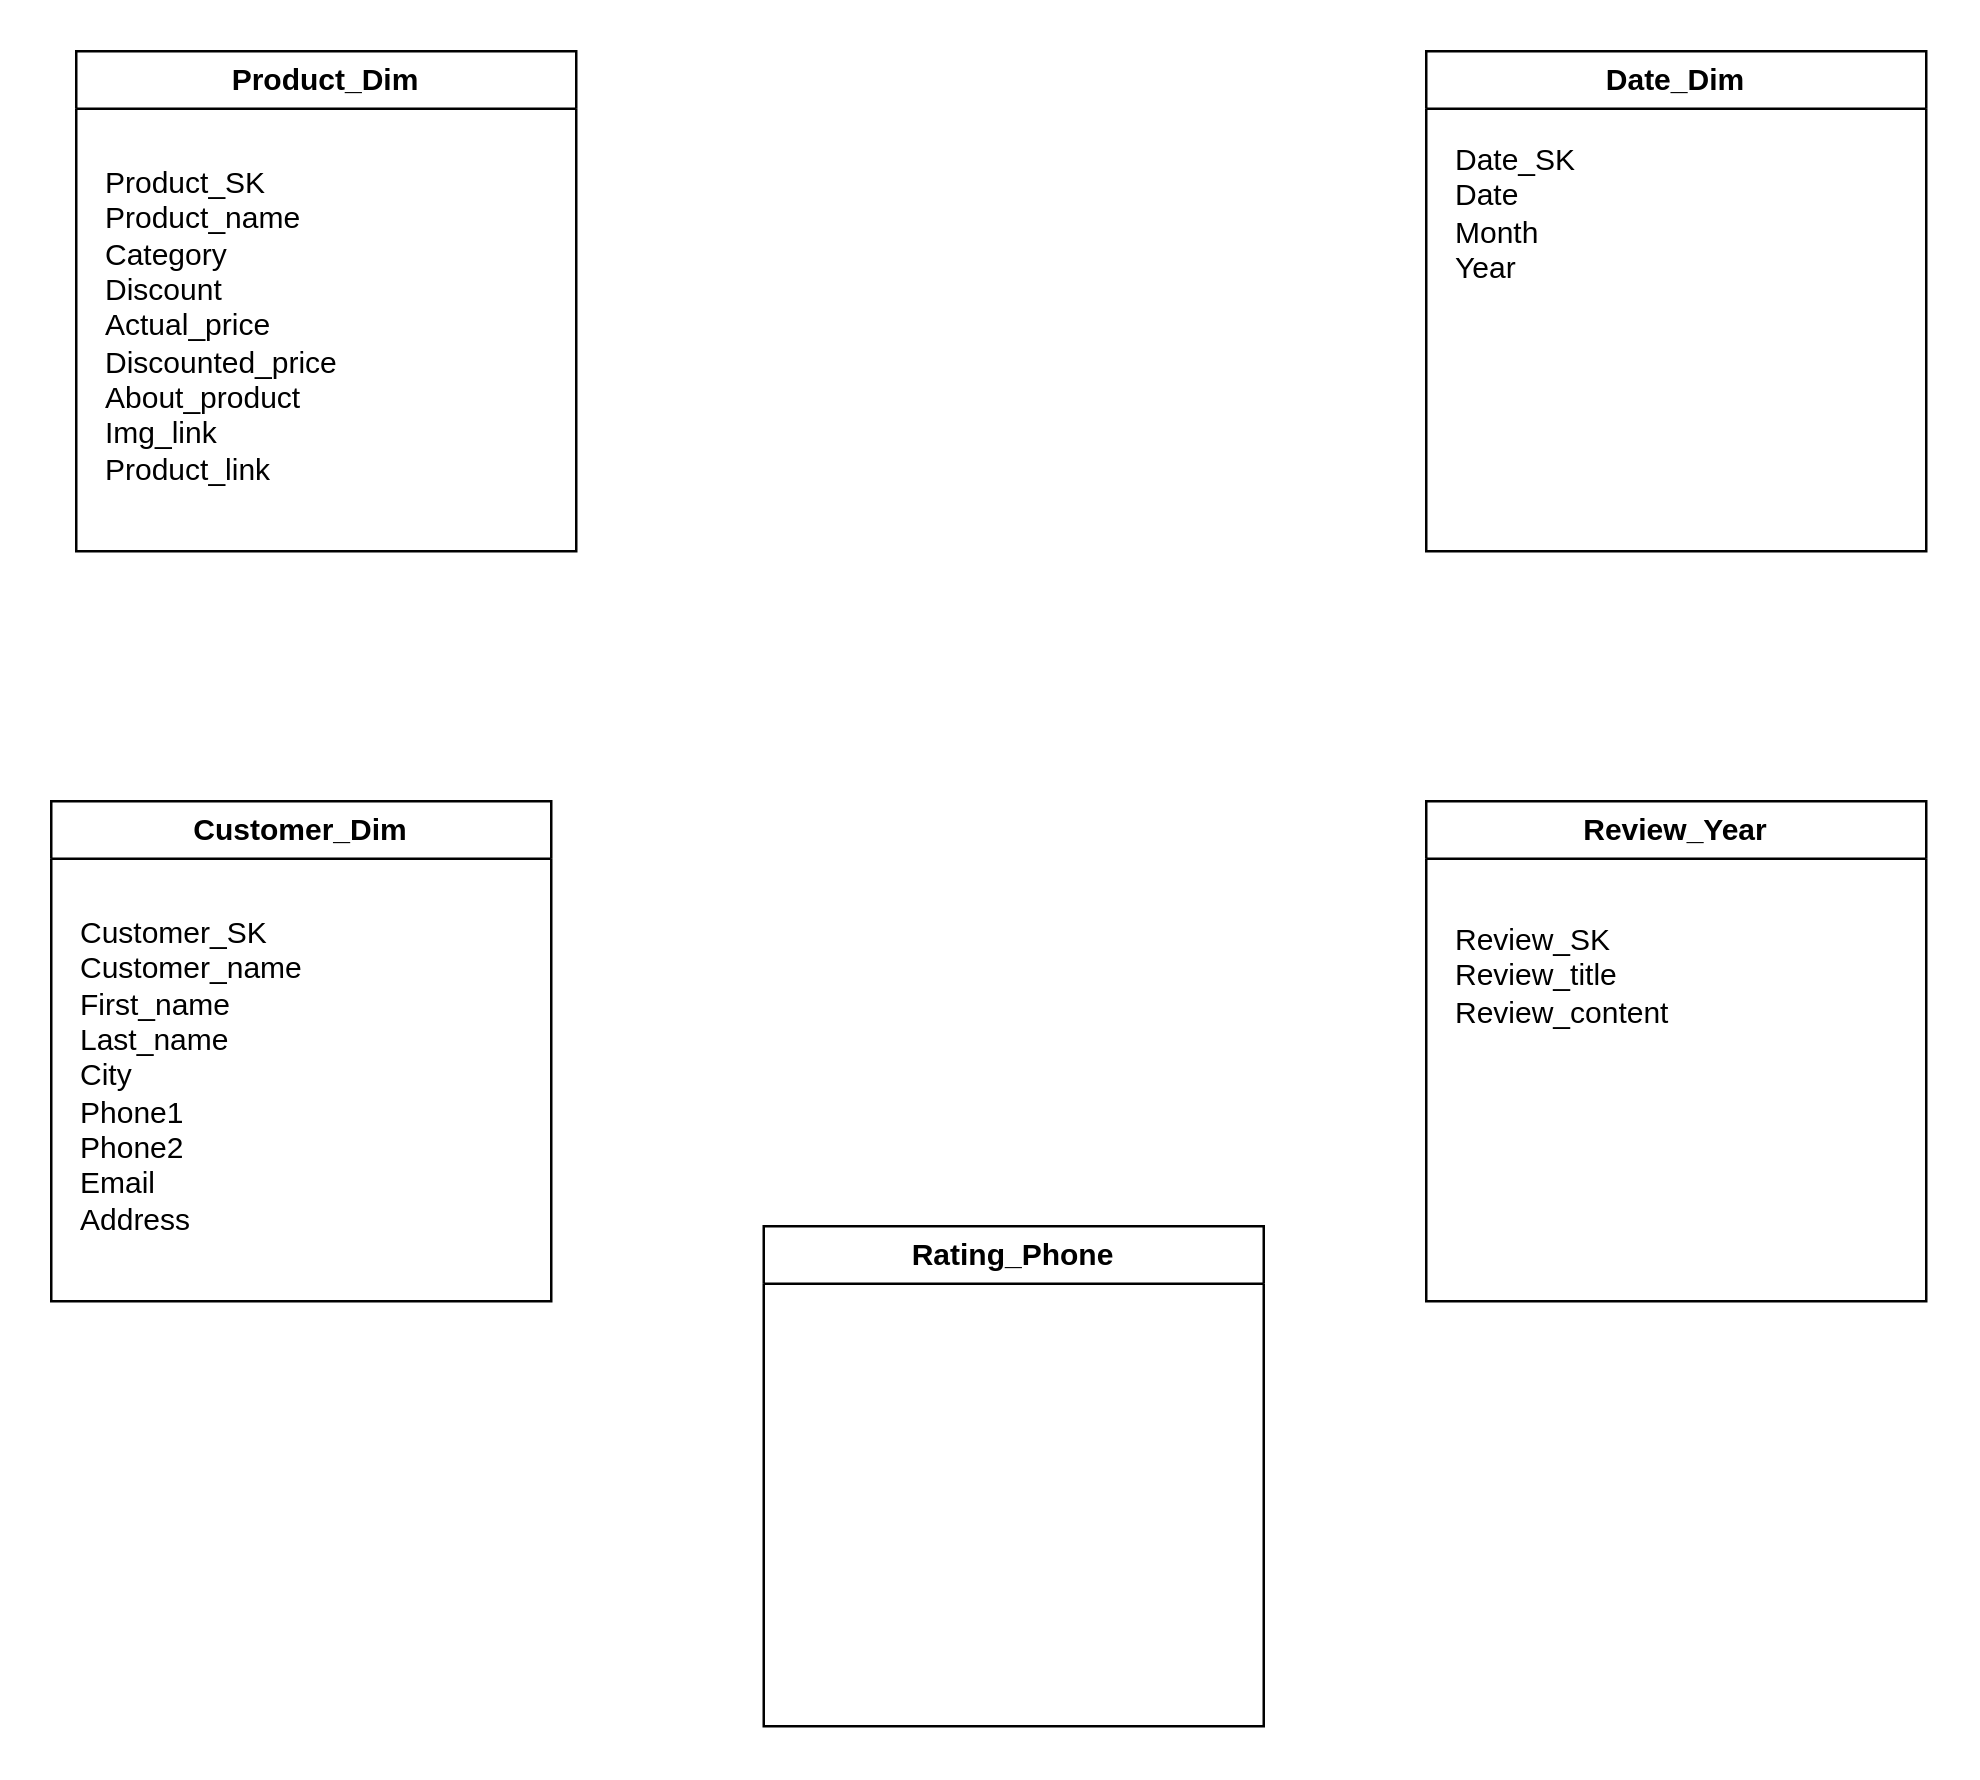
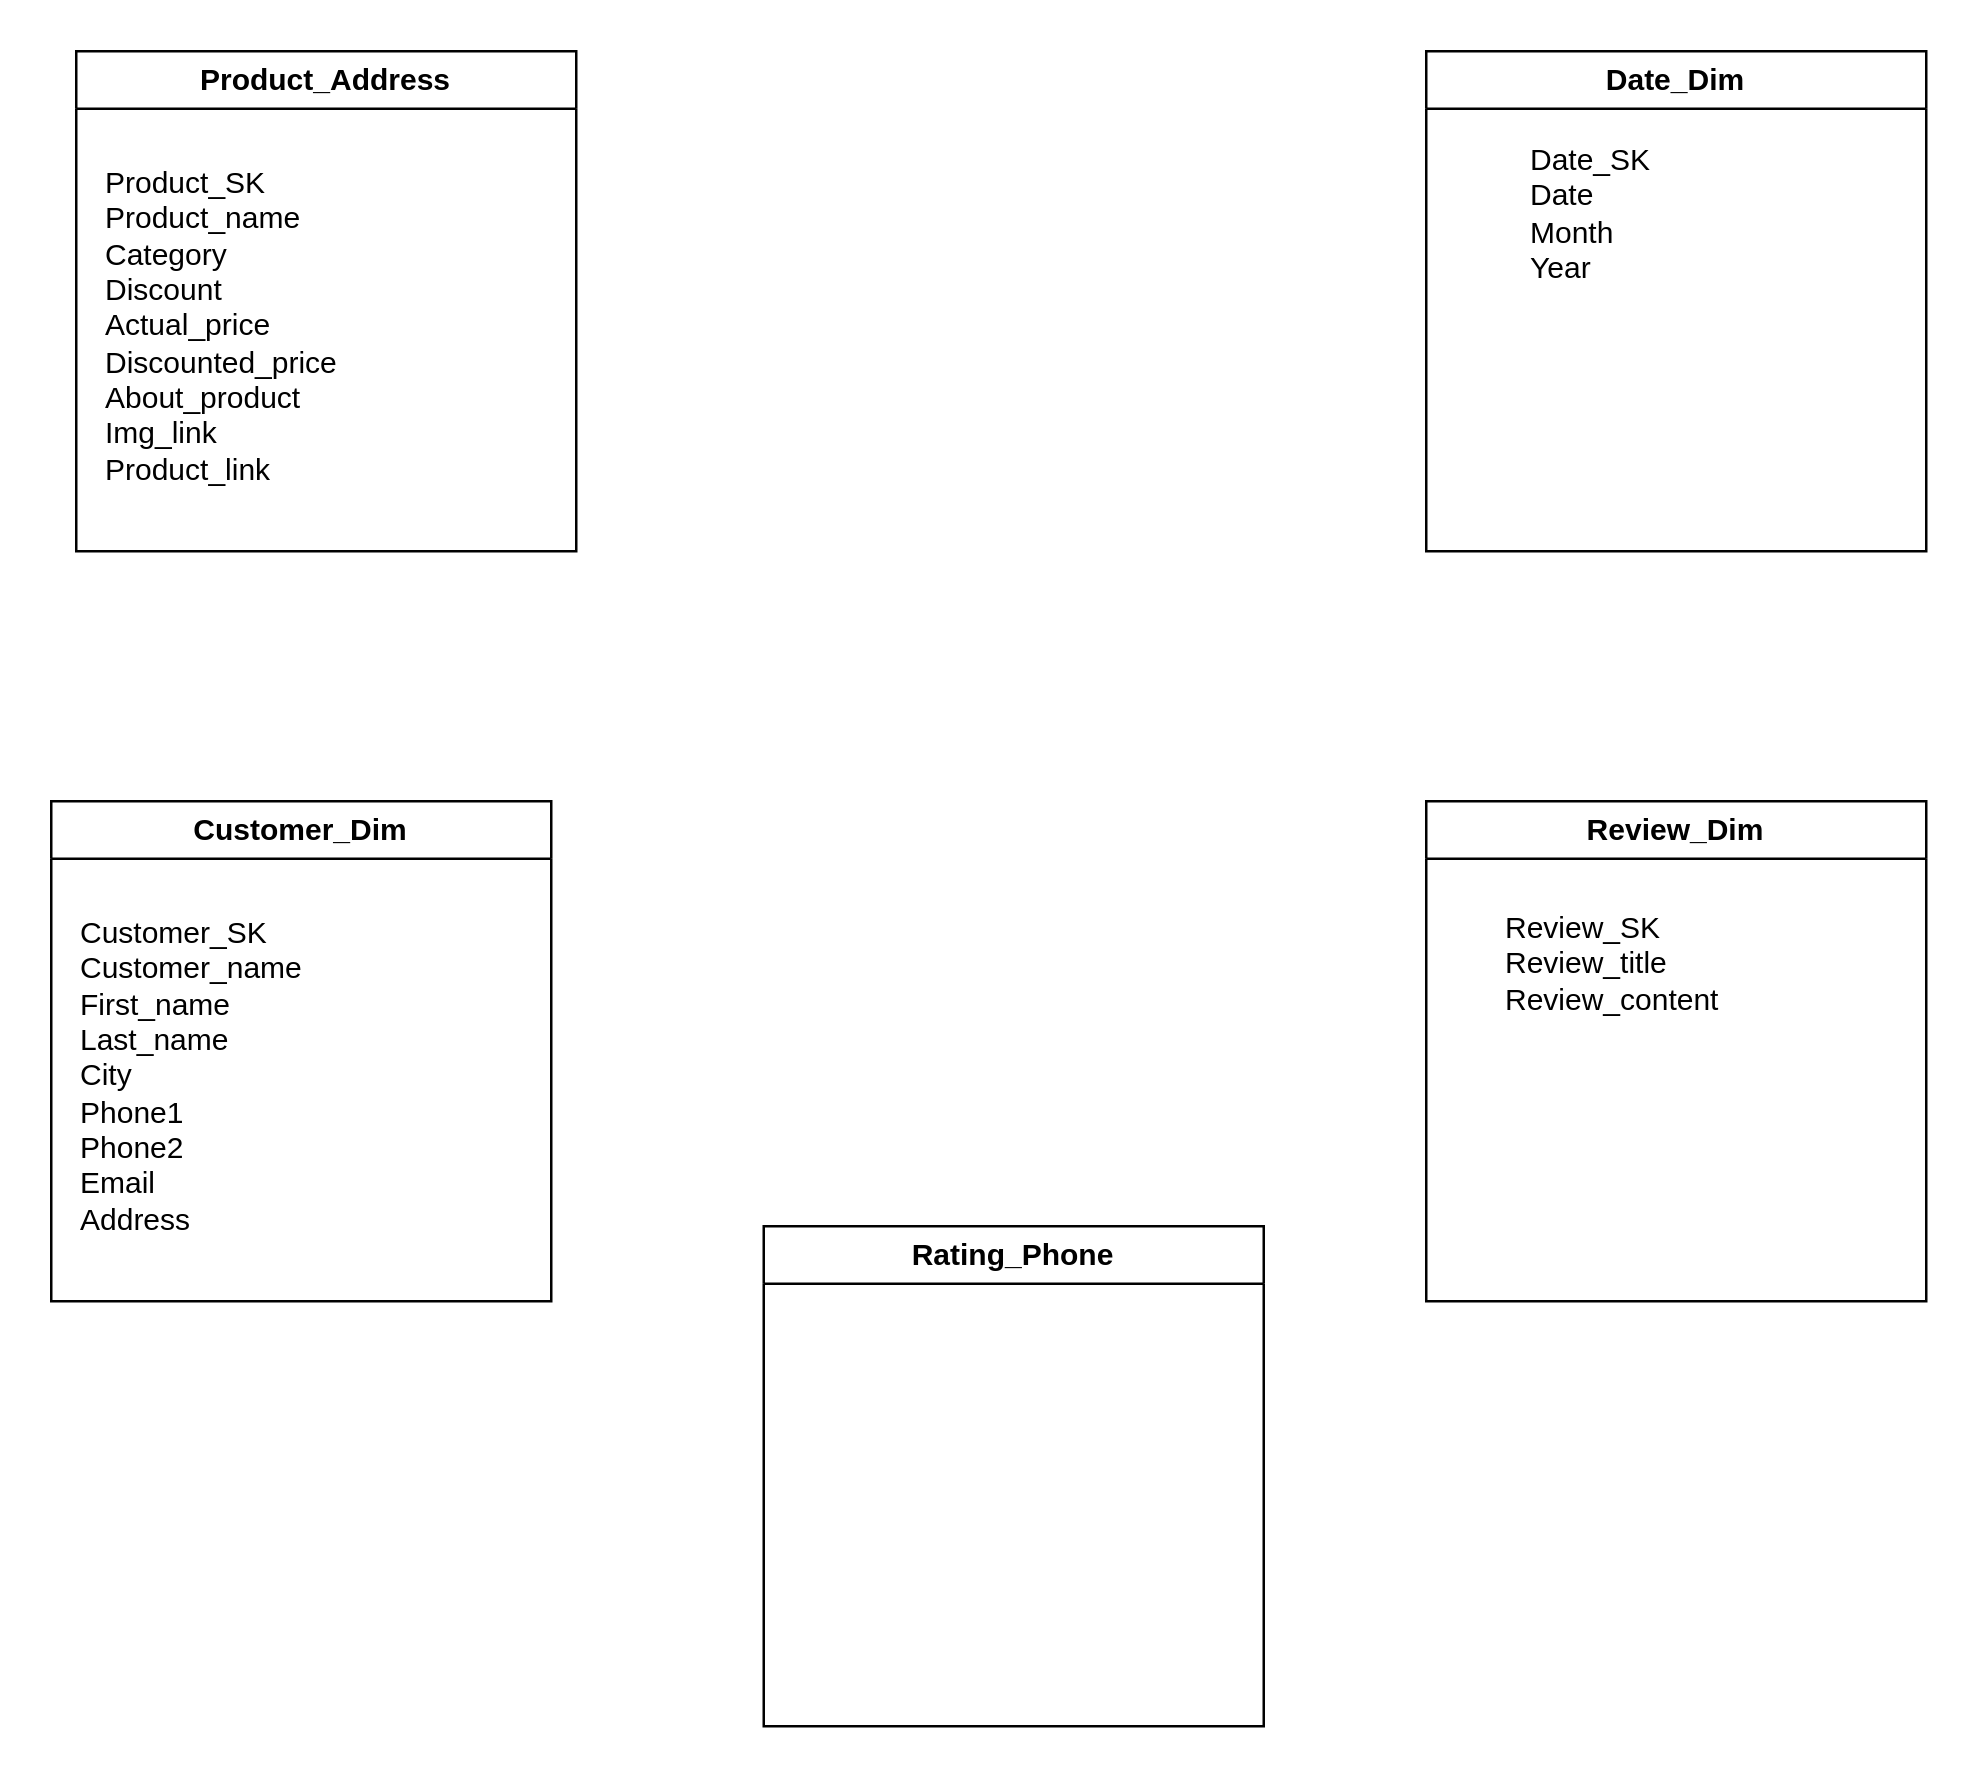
(326, 81) -> (326, 81)
(1539, 214) -> (1614, 214)
(1676, 831) -> (1676, 831)
(1589, 976) -> (1639, 964)
